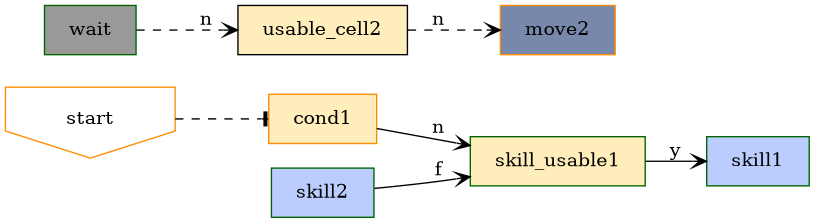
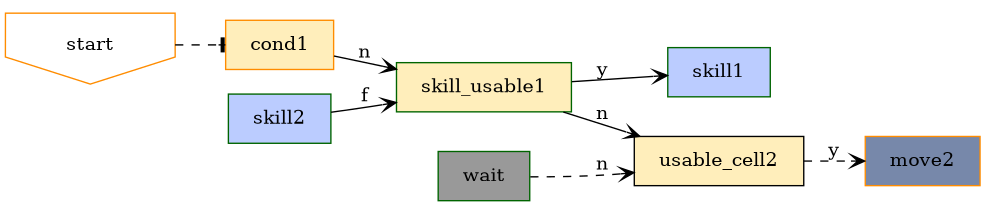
(439, 20) -> (835, 151)
none -> (595, 122)
